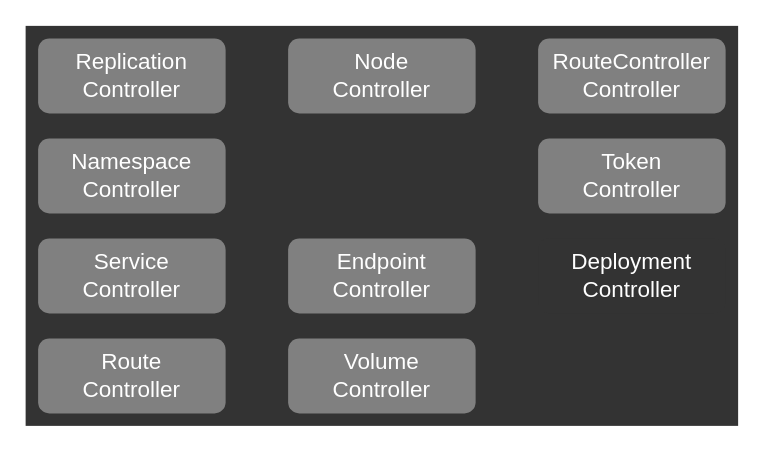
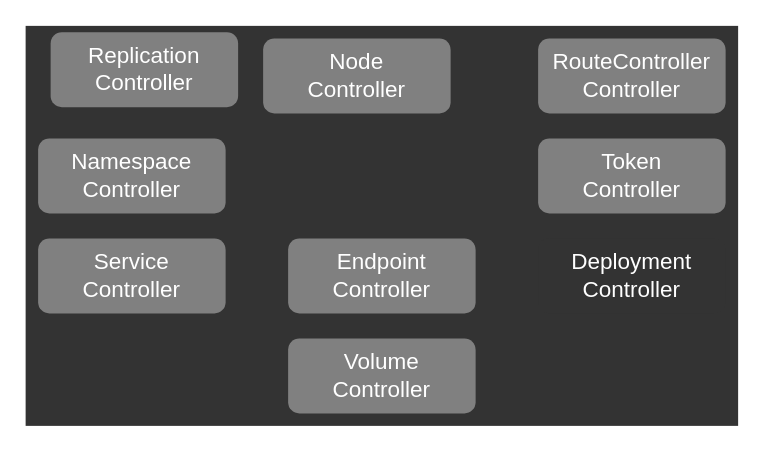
(132, 76) -> (144, 69)
(382, 76) -> (357, 76)
(132, 376) -> none
